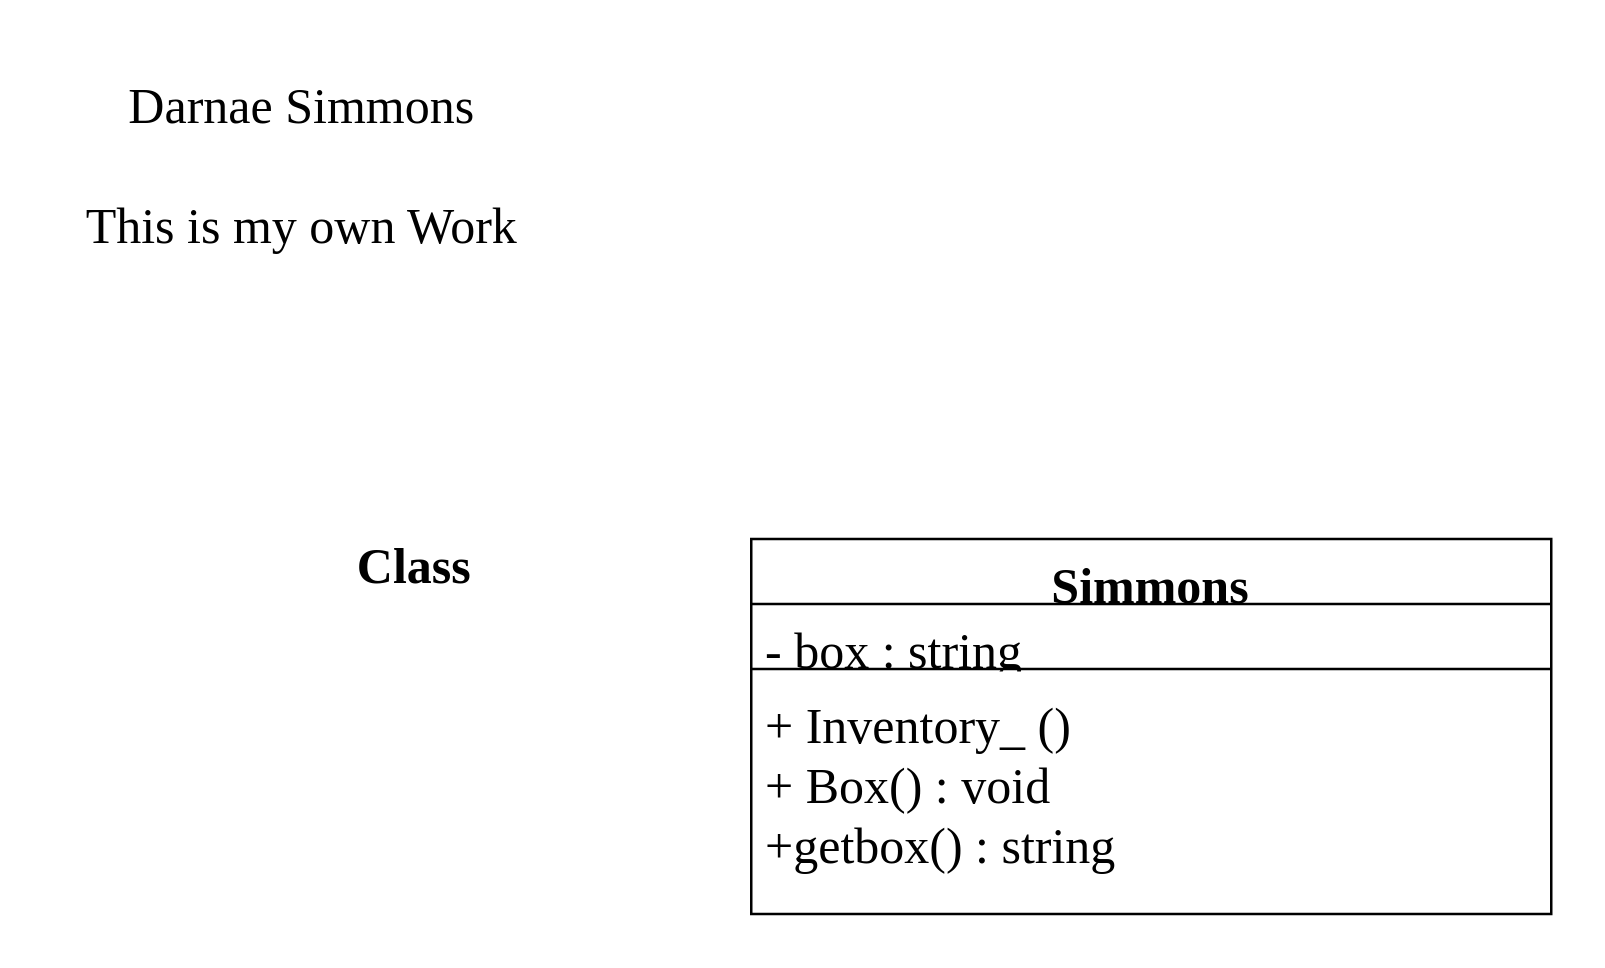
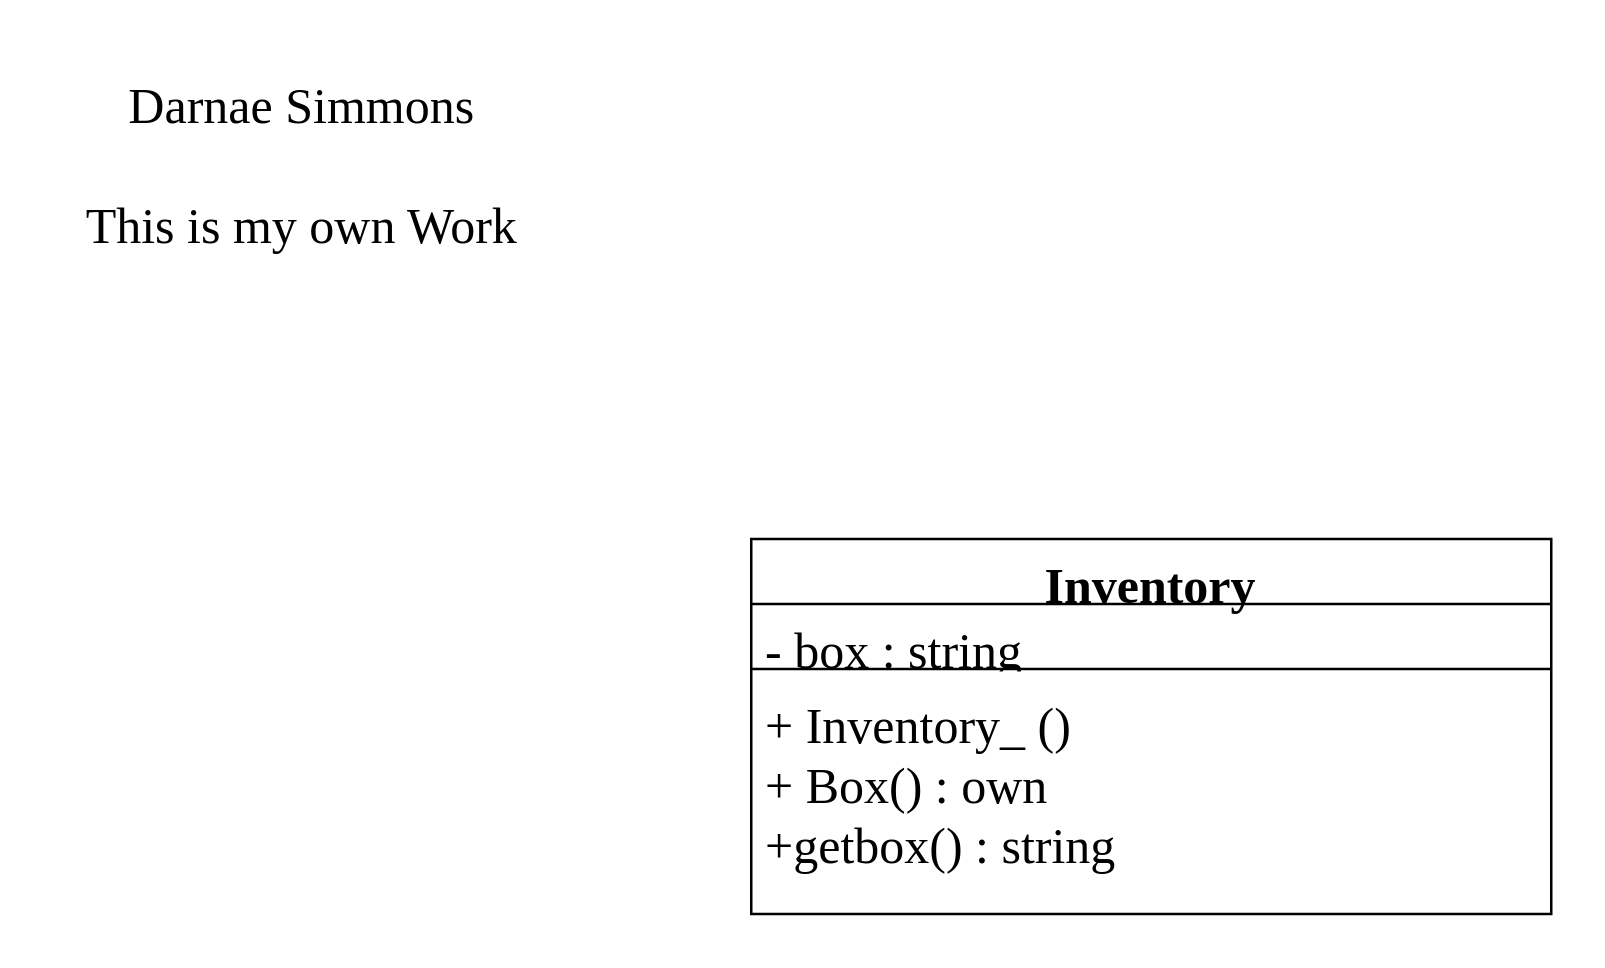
(414, 564) -> none
(1150, 586) -> (1150, 586)
(962, 726) -> (962, 726)
